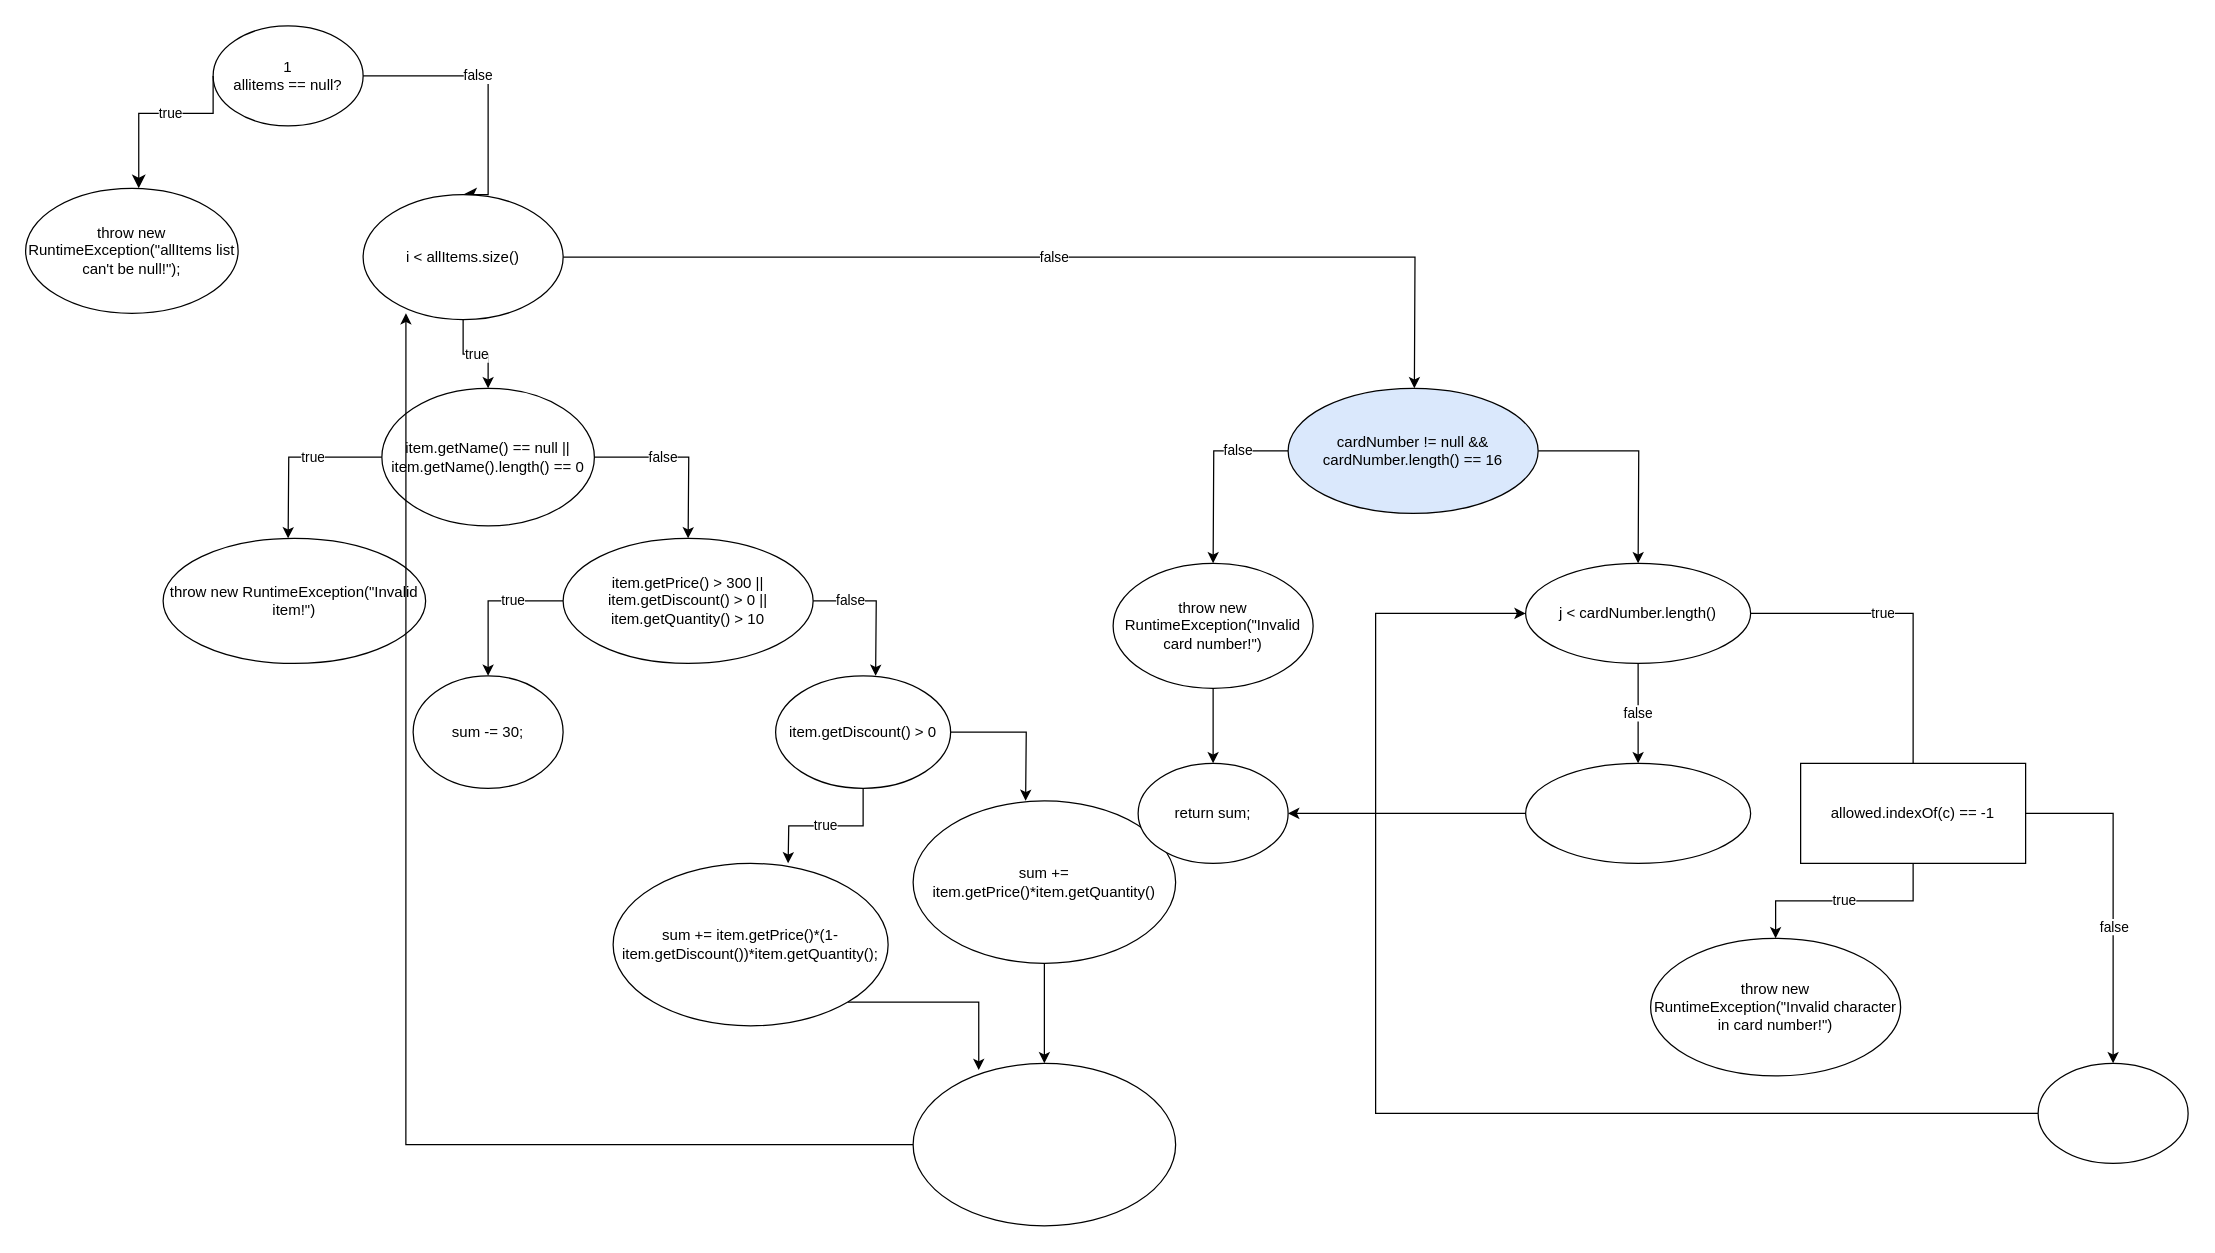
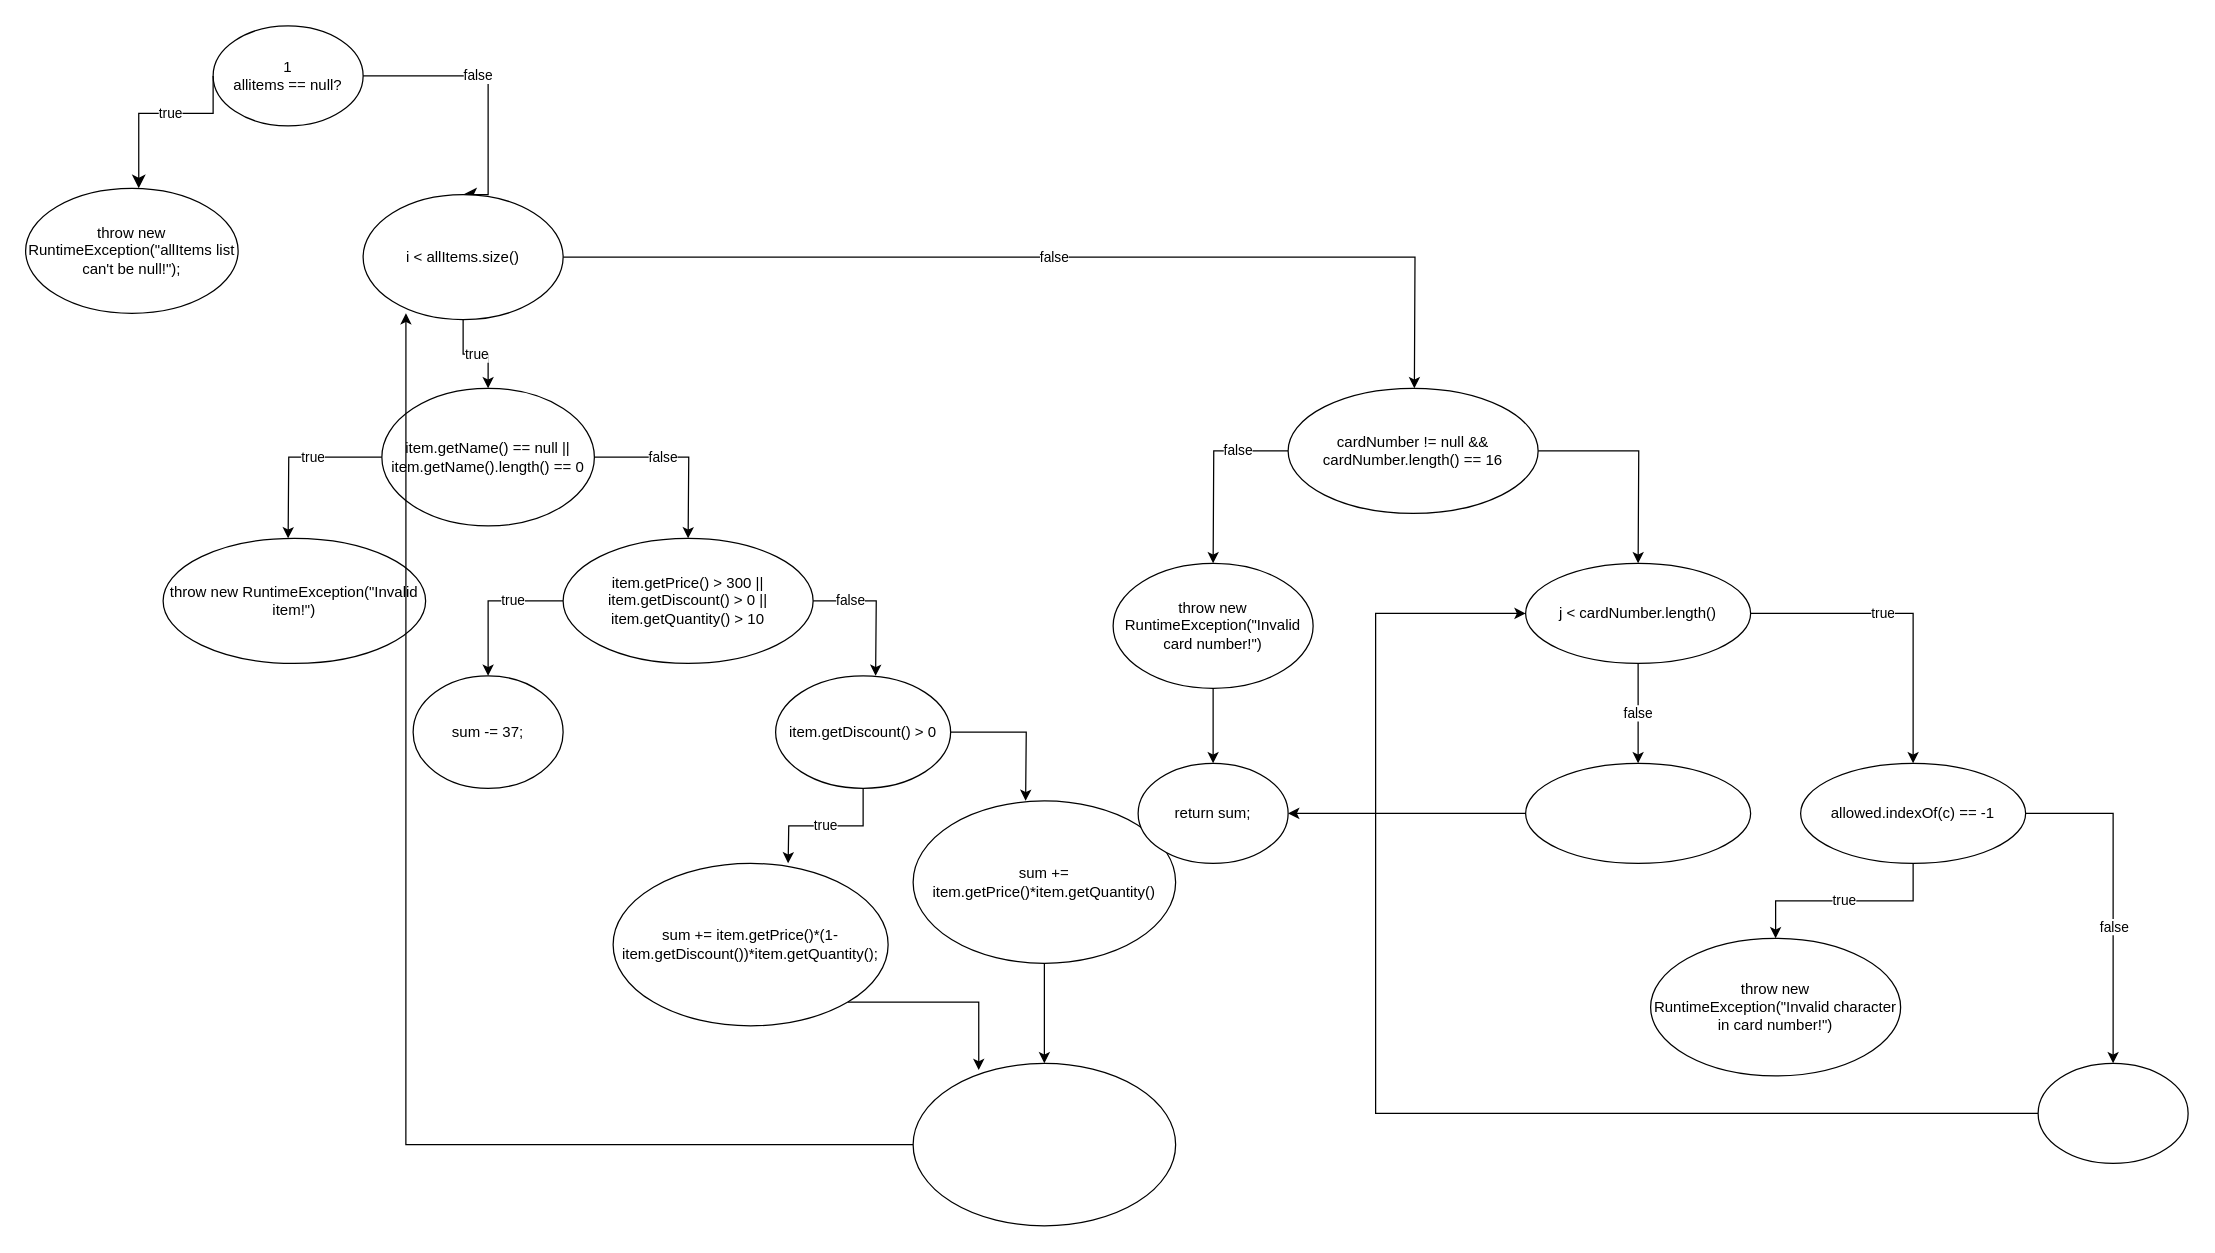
(1413, 451) -> (1413, 451)
(488, 732) -> (488, 732)
(1913, 756) -> (1913, 753)
(1913, 813) -> (1913, 813)
